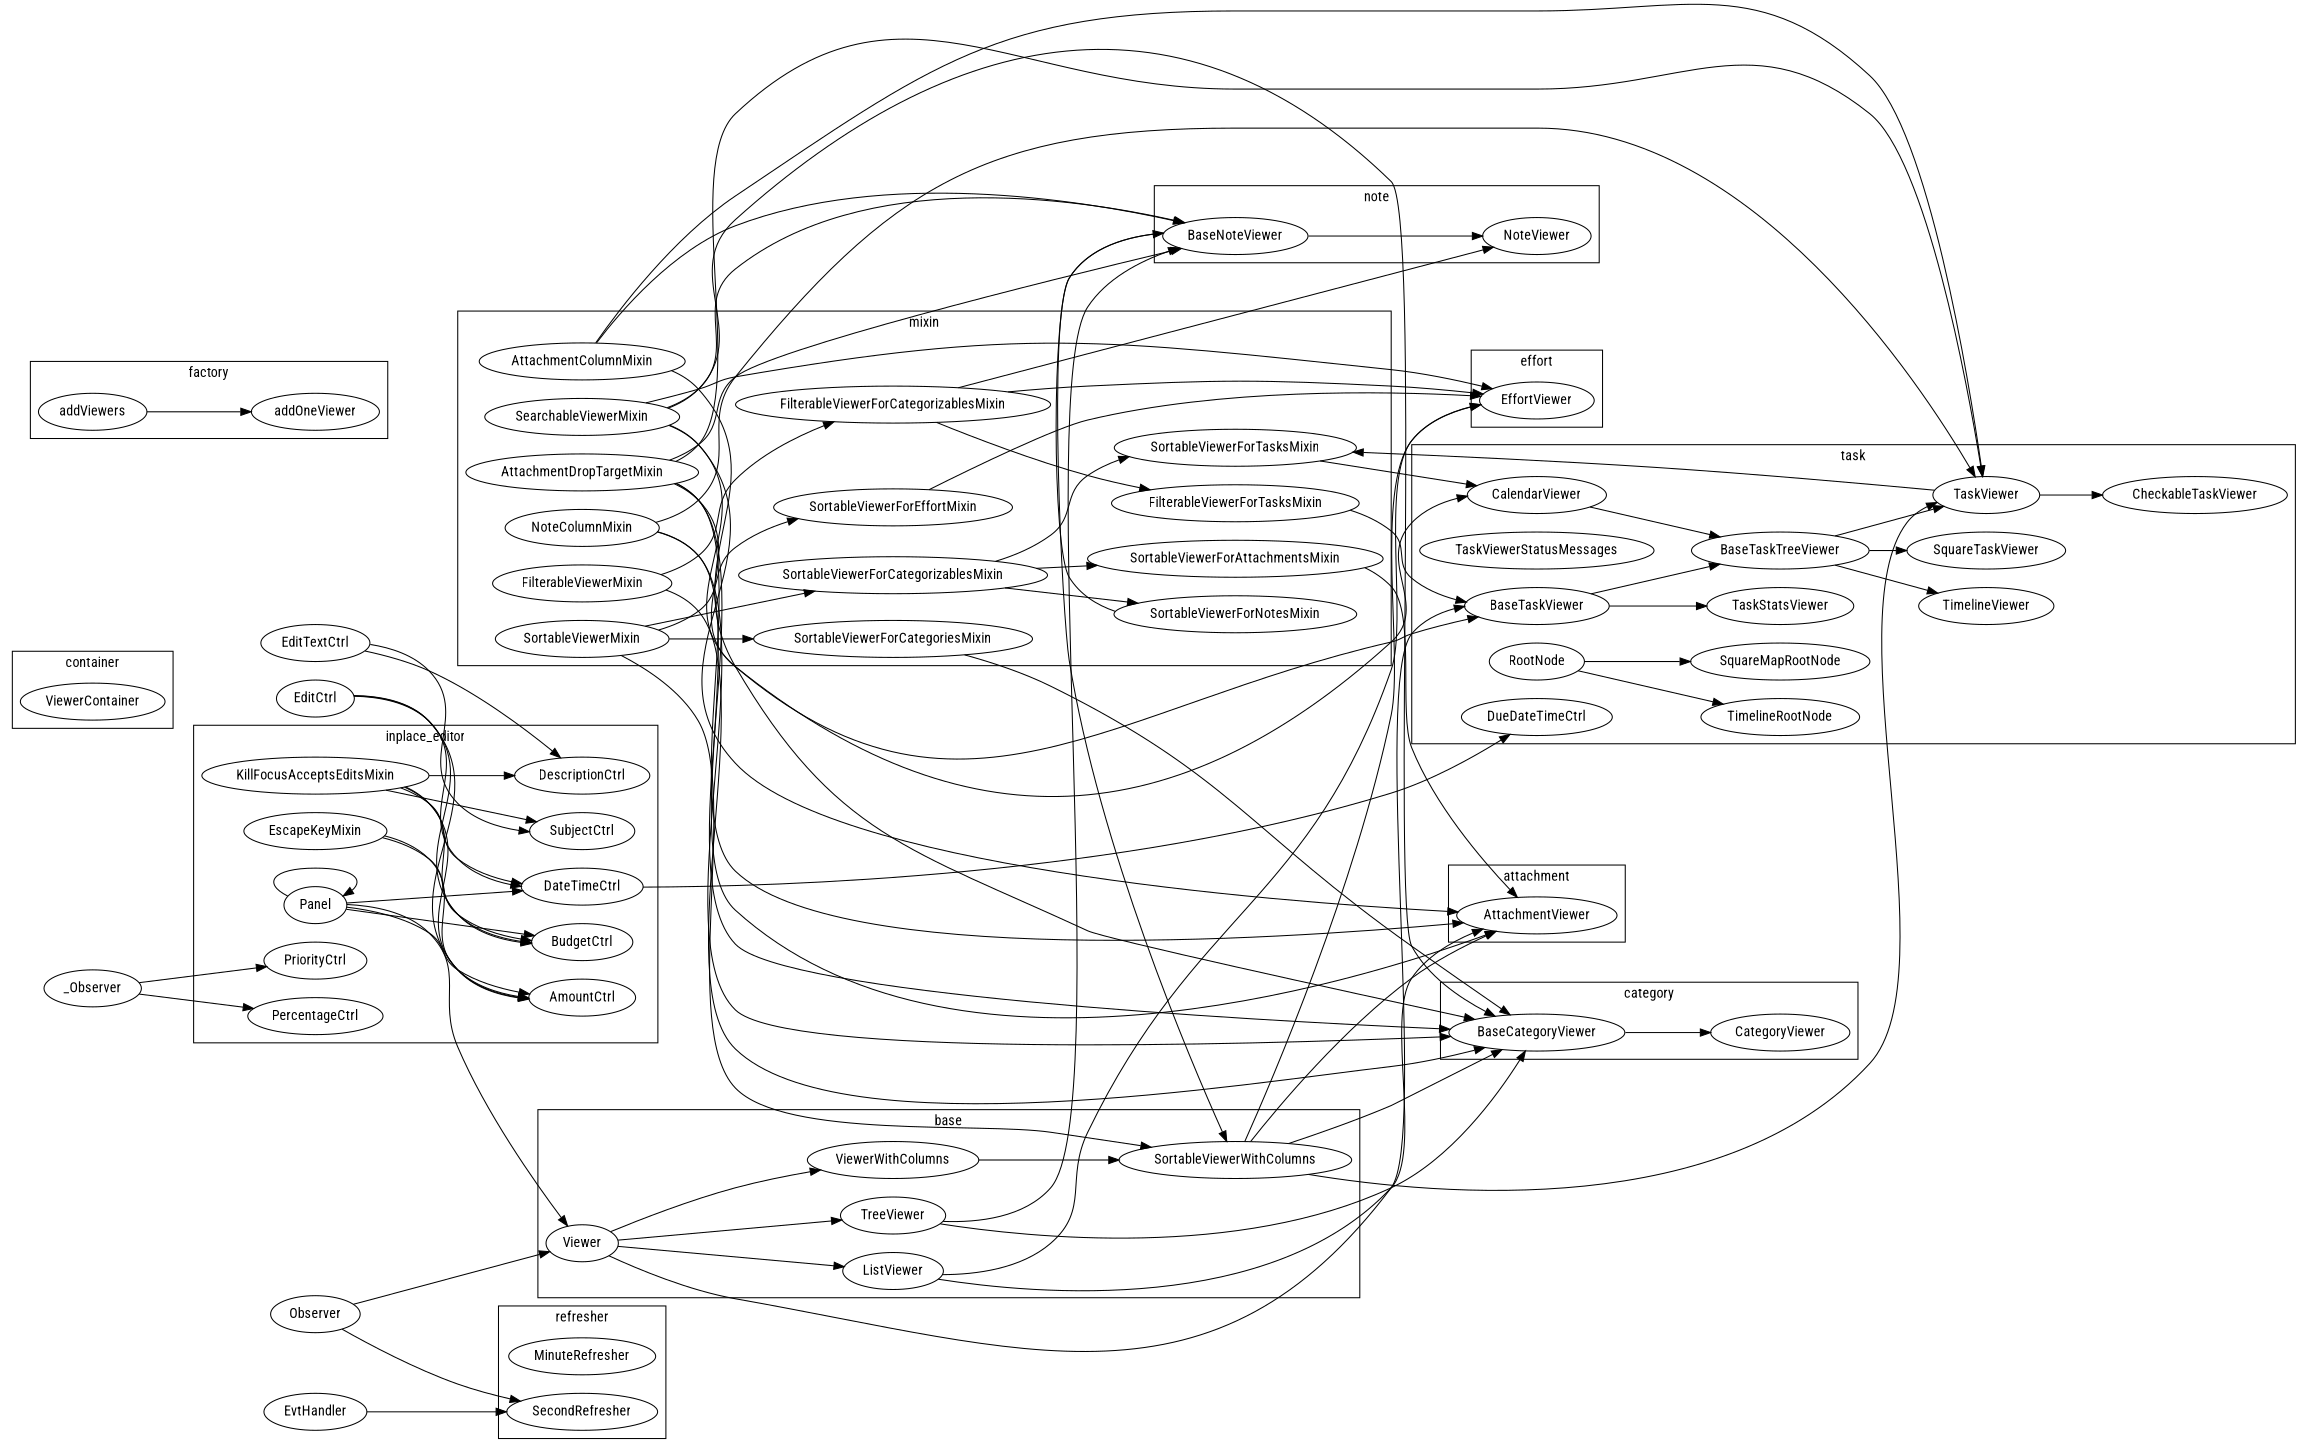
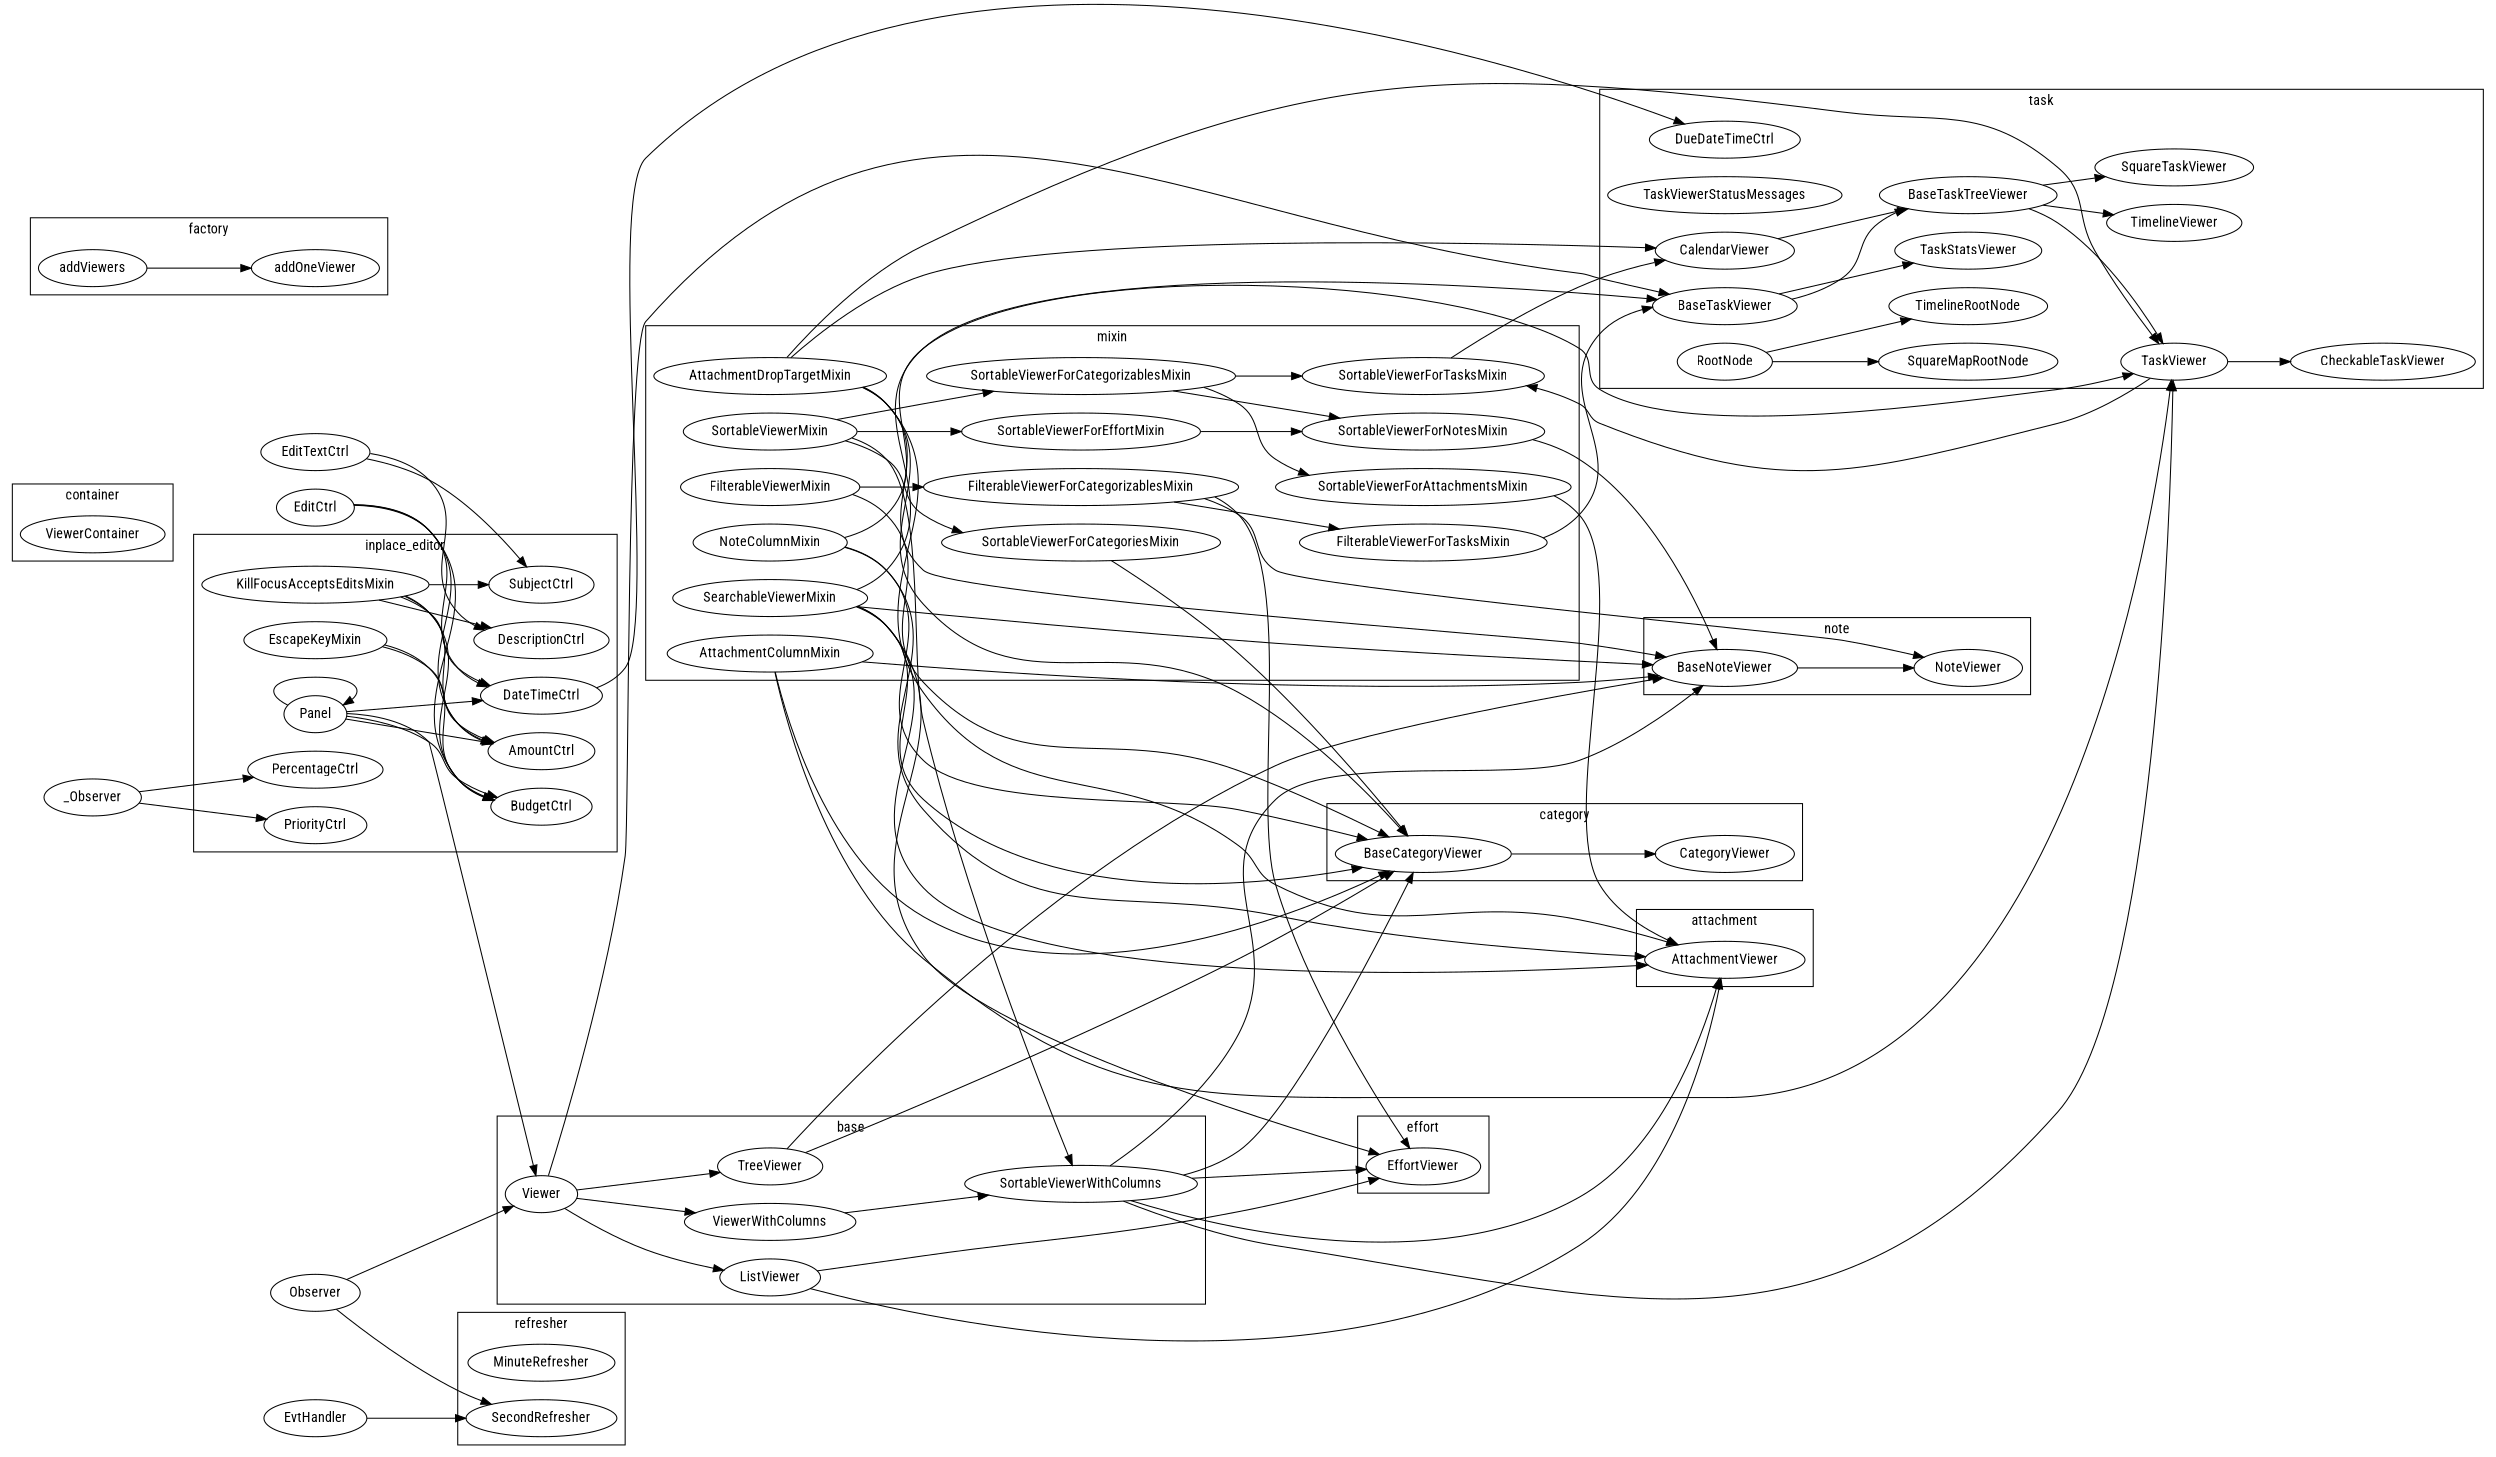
(1192, 402) -> (1246, 432)
(1079, 711) -> (1281, 797)
